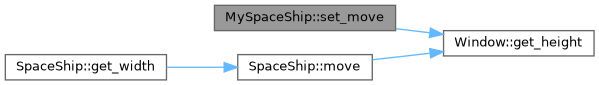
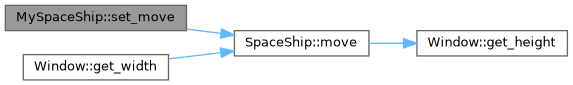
(413, 31) -> (204, 31)
(86, 67) -> (96, 67)
